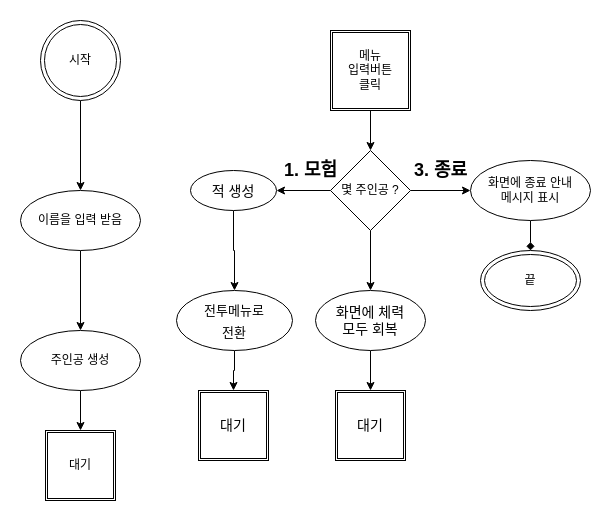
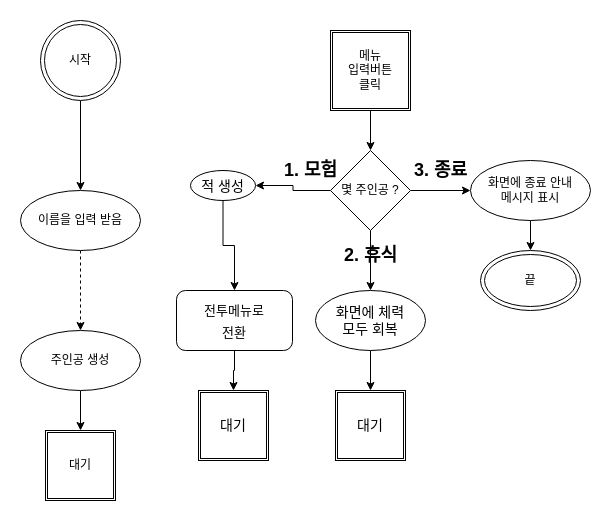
(234, 191) -> (223, 186)
(531, 242) -> (531, 242)
none -> (371, 256)
(81, 288) -> (81, 288)
(235, 321) -> (235, 321)
